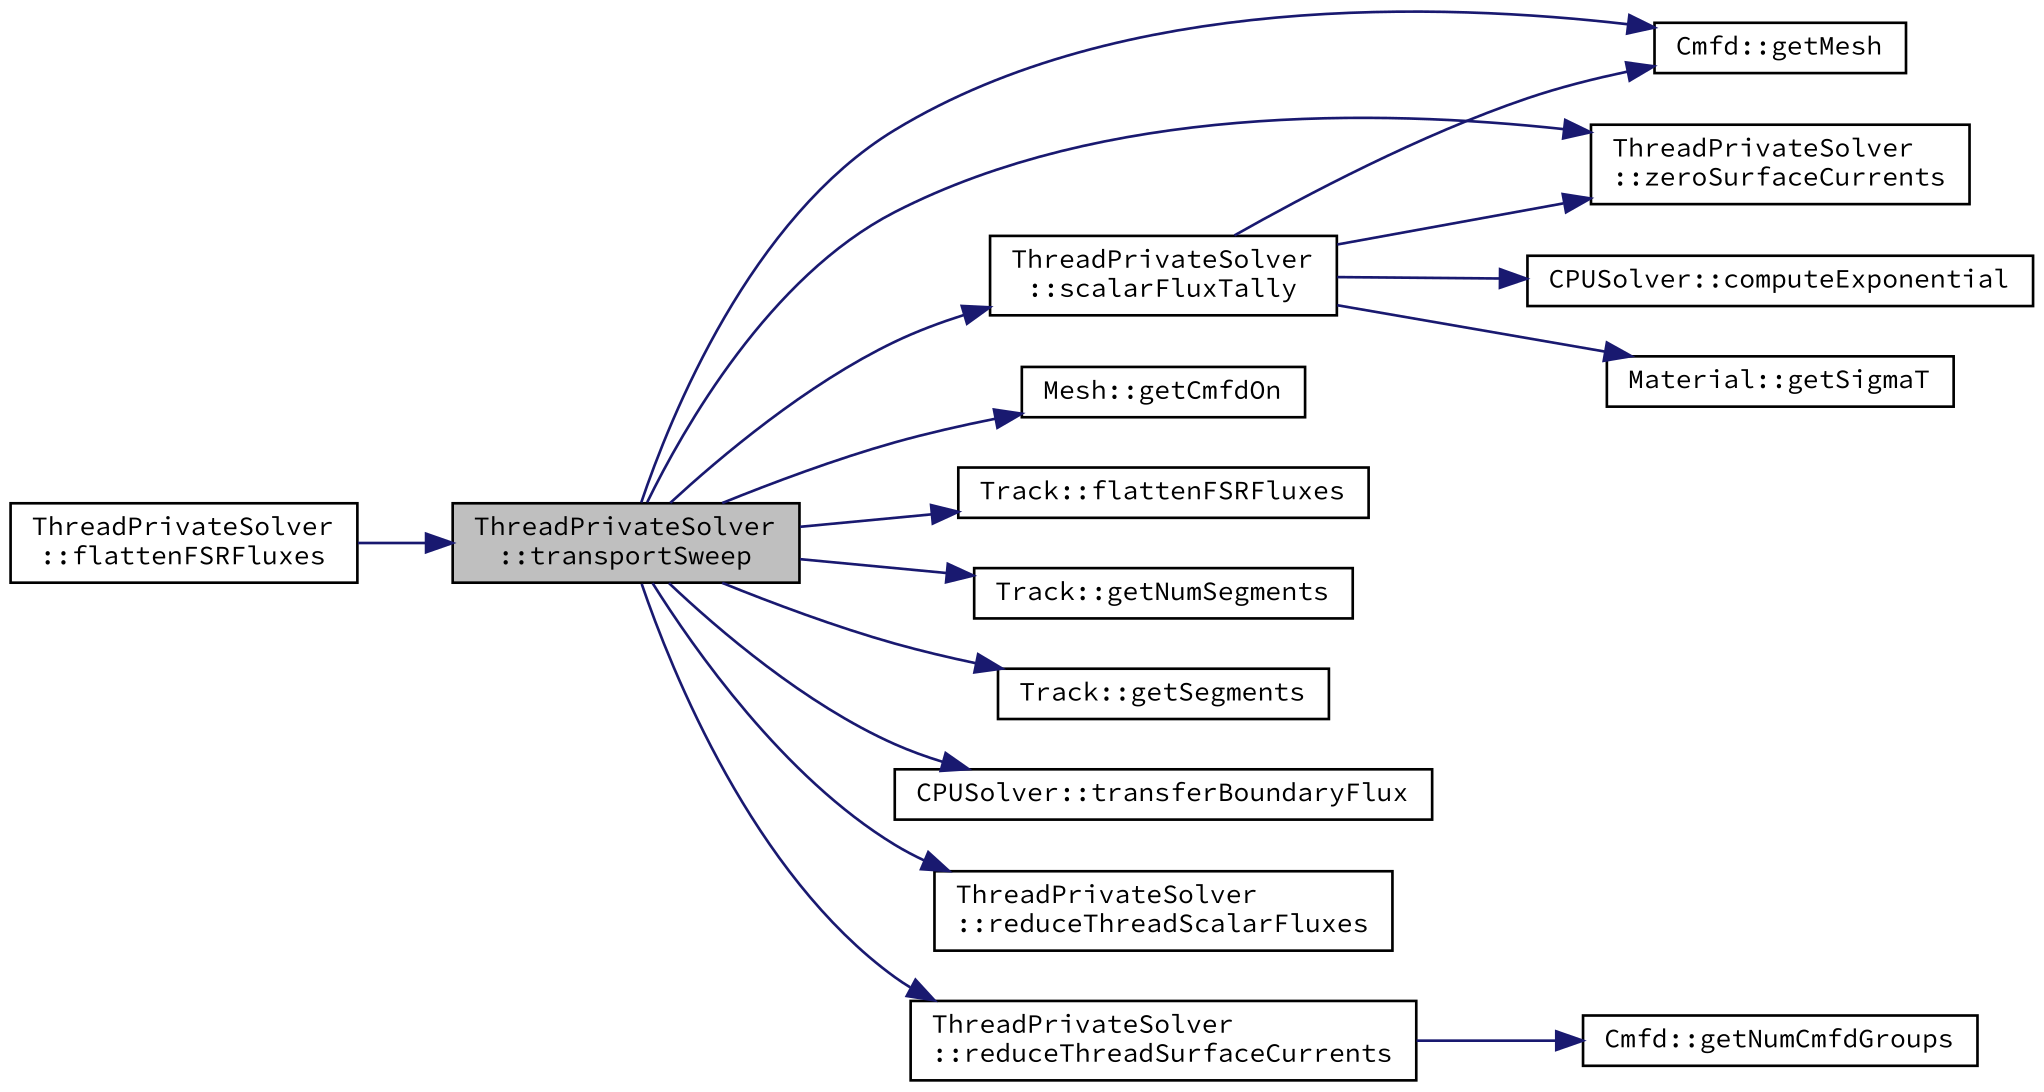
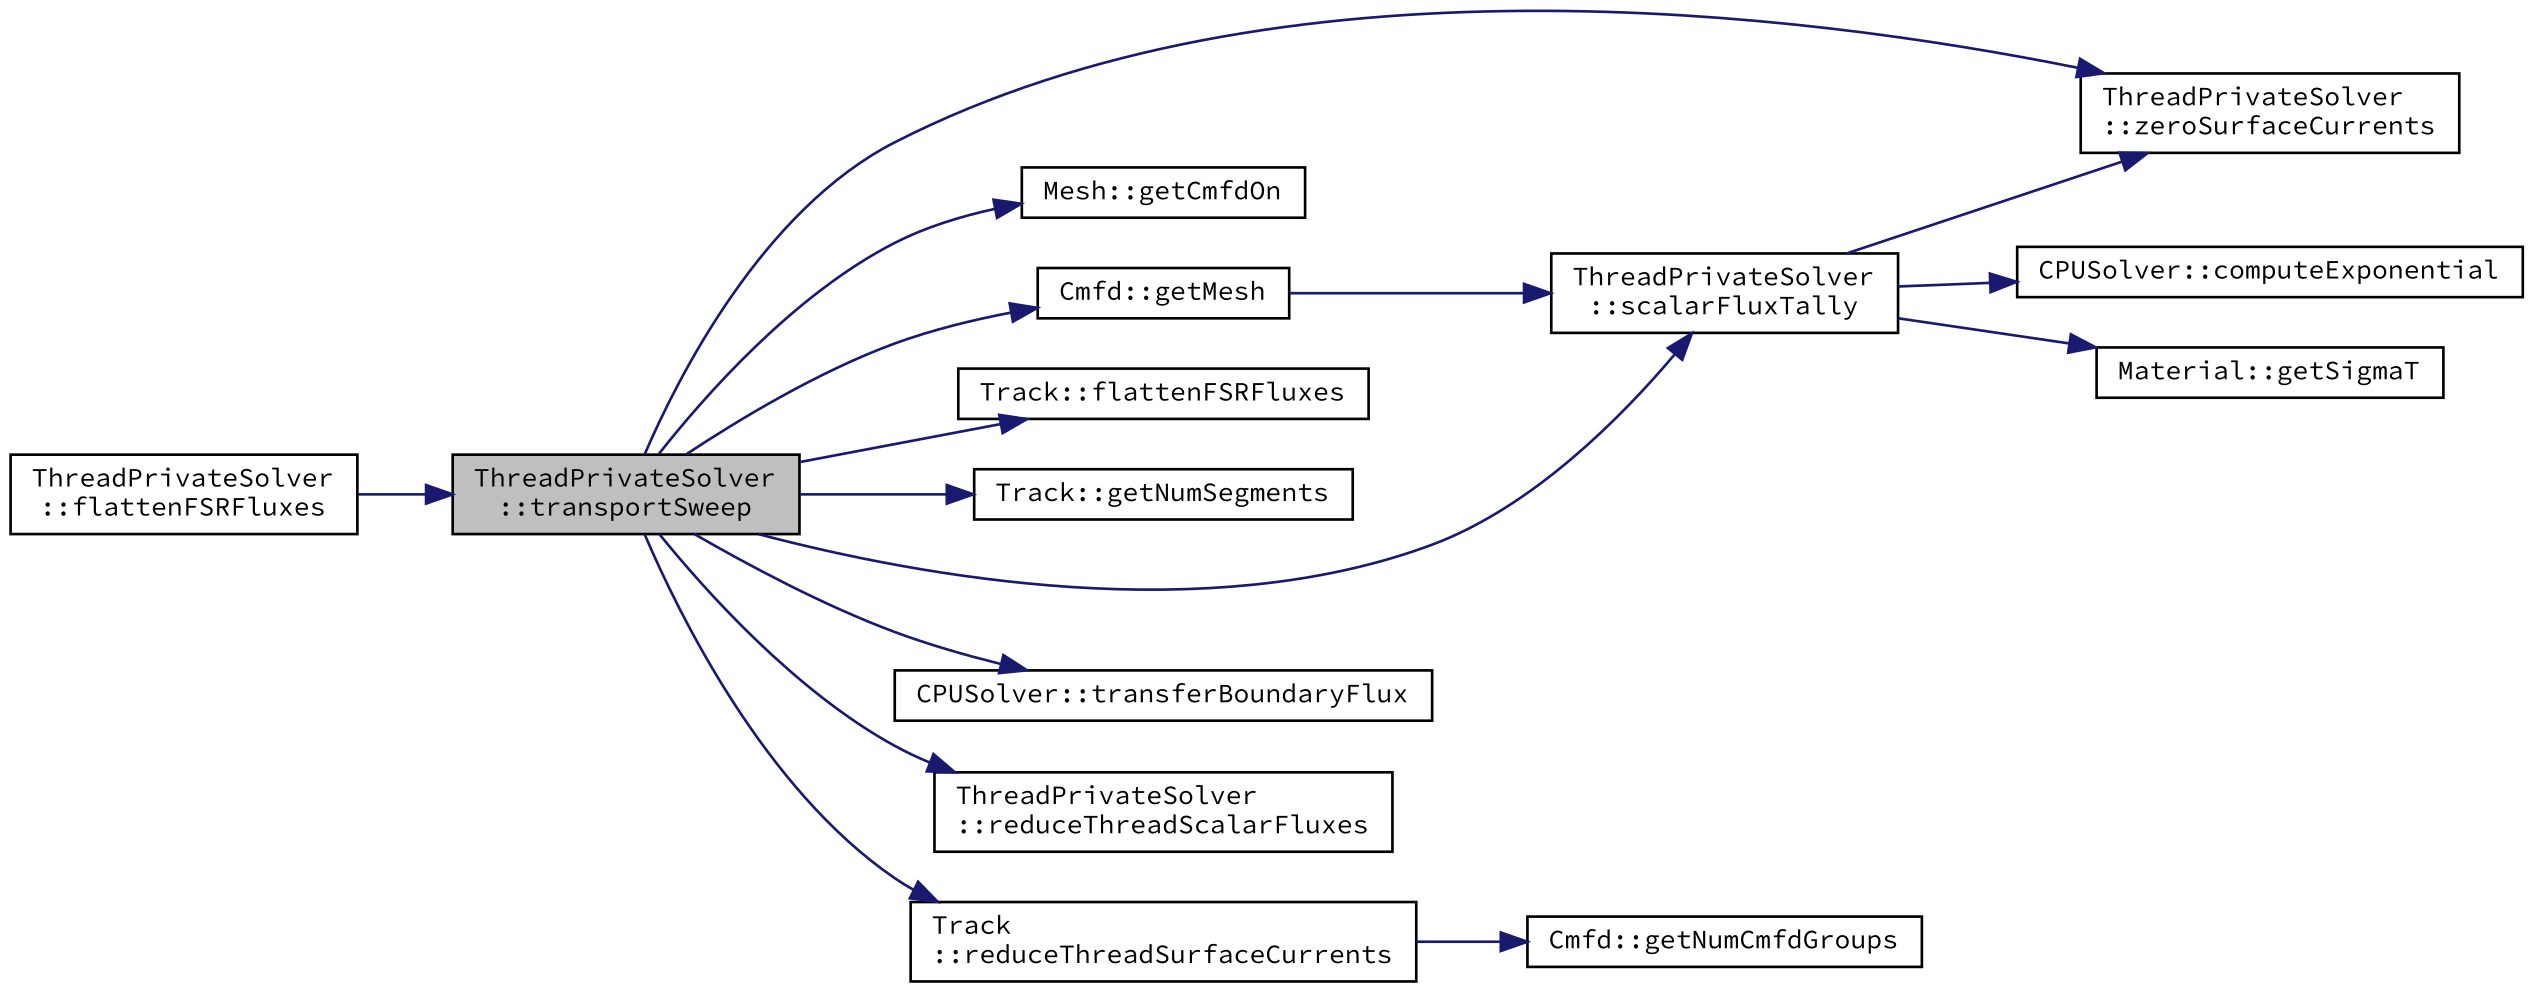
(1425, 139) -> (1406, 293)
(1163, 694) -> none
(1163, 1041) -> (1163, 942)
